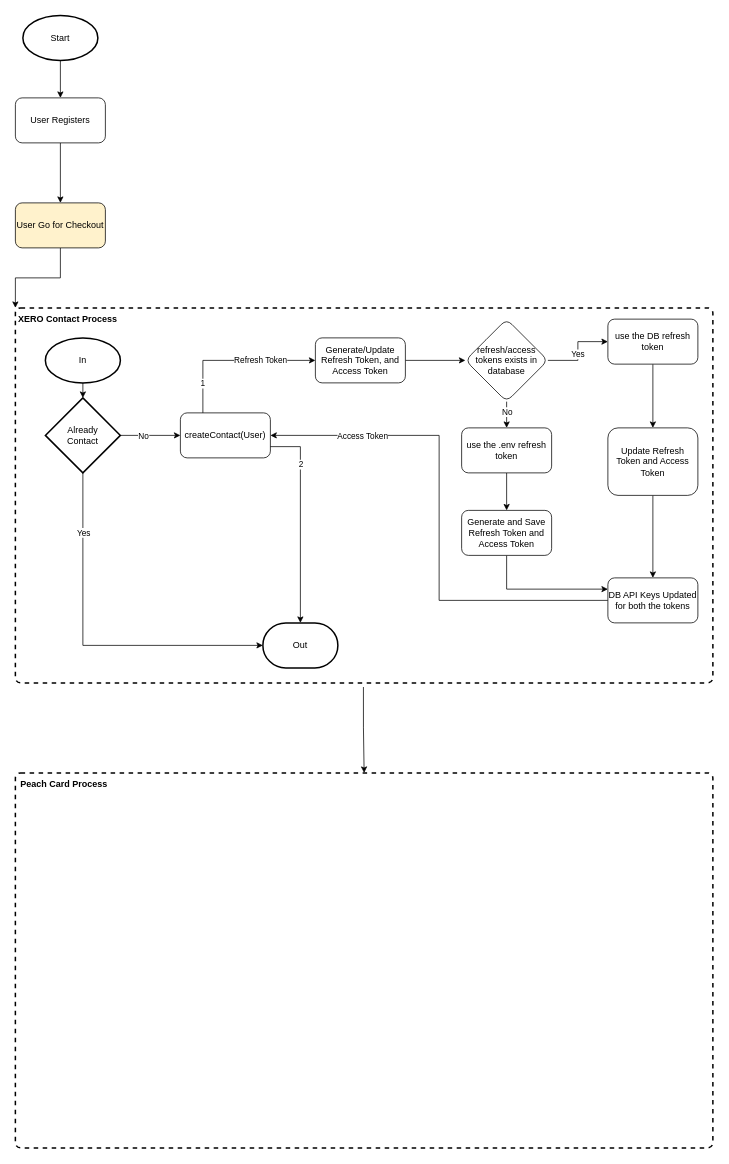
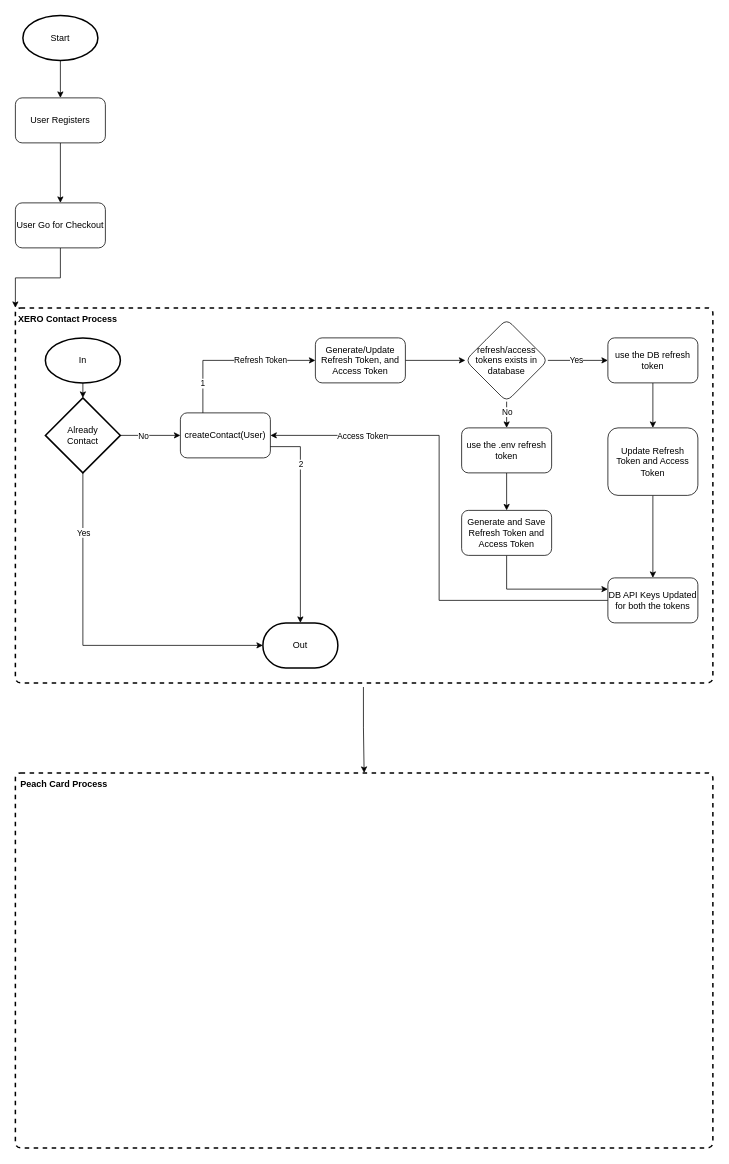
(60, 225) -> (60, 225)
(653, 342) -> (653, 360)
